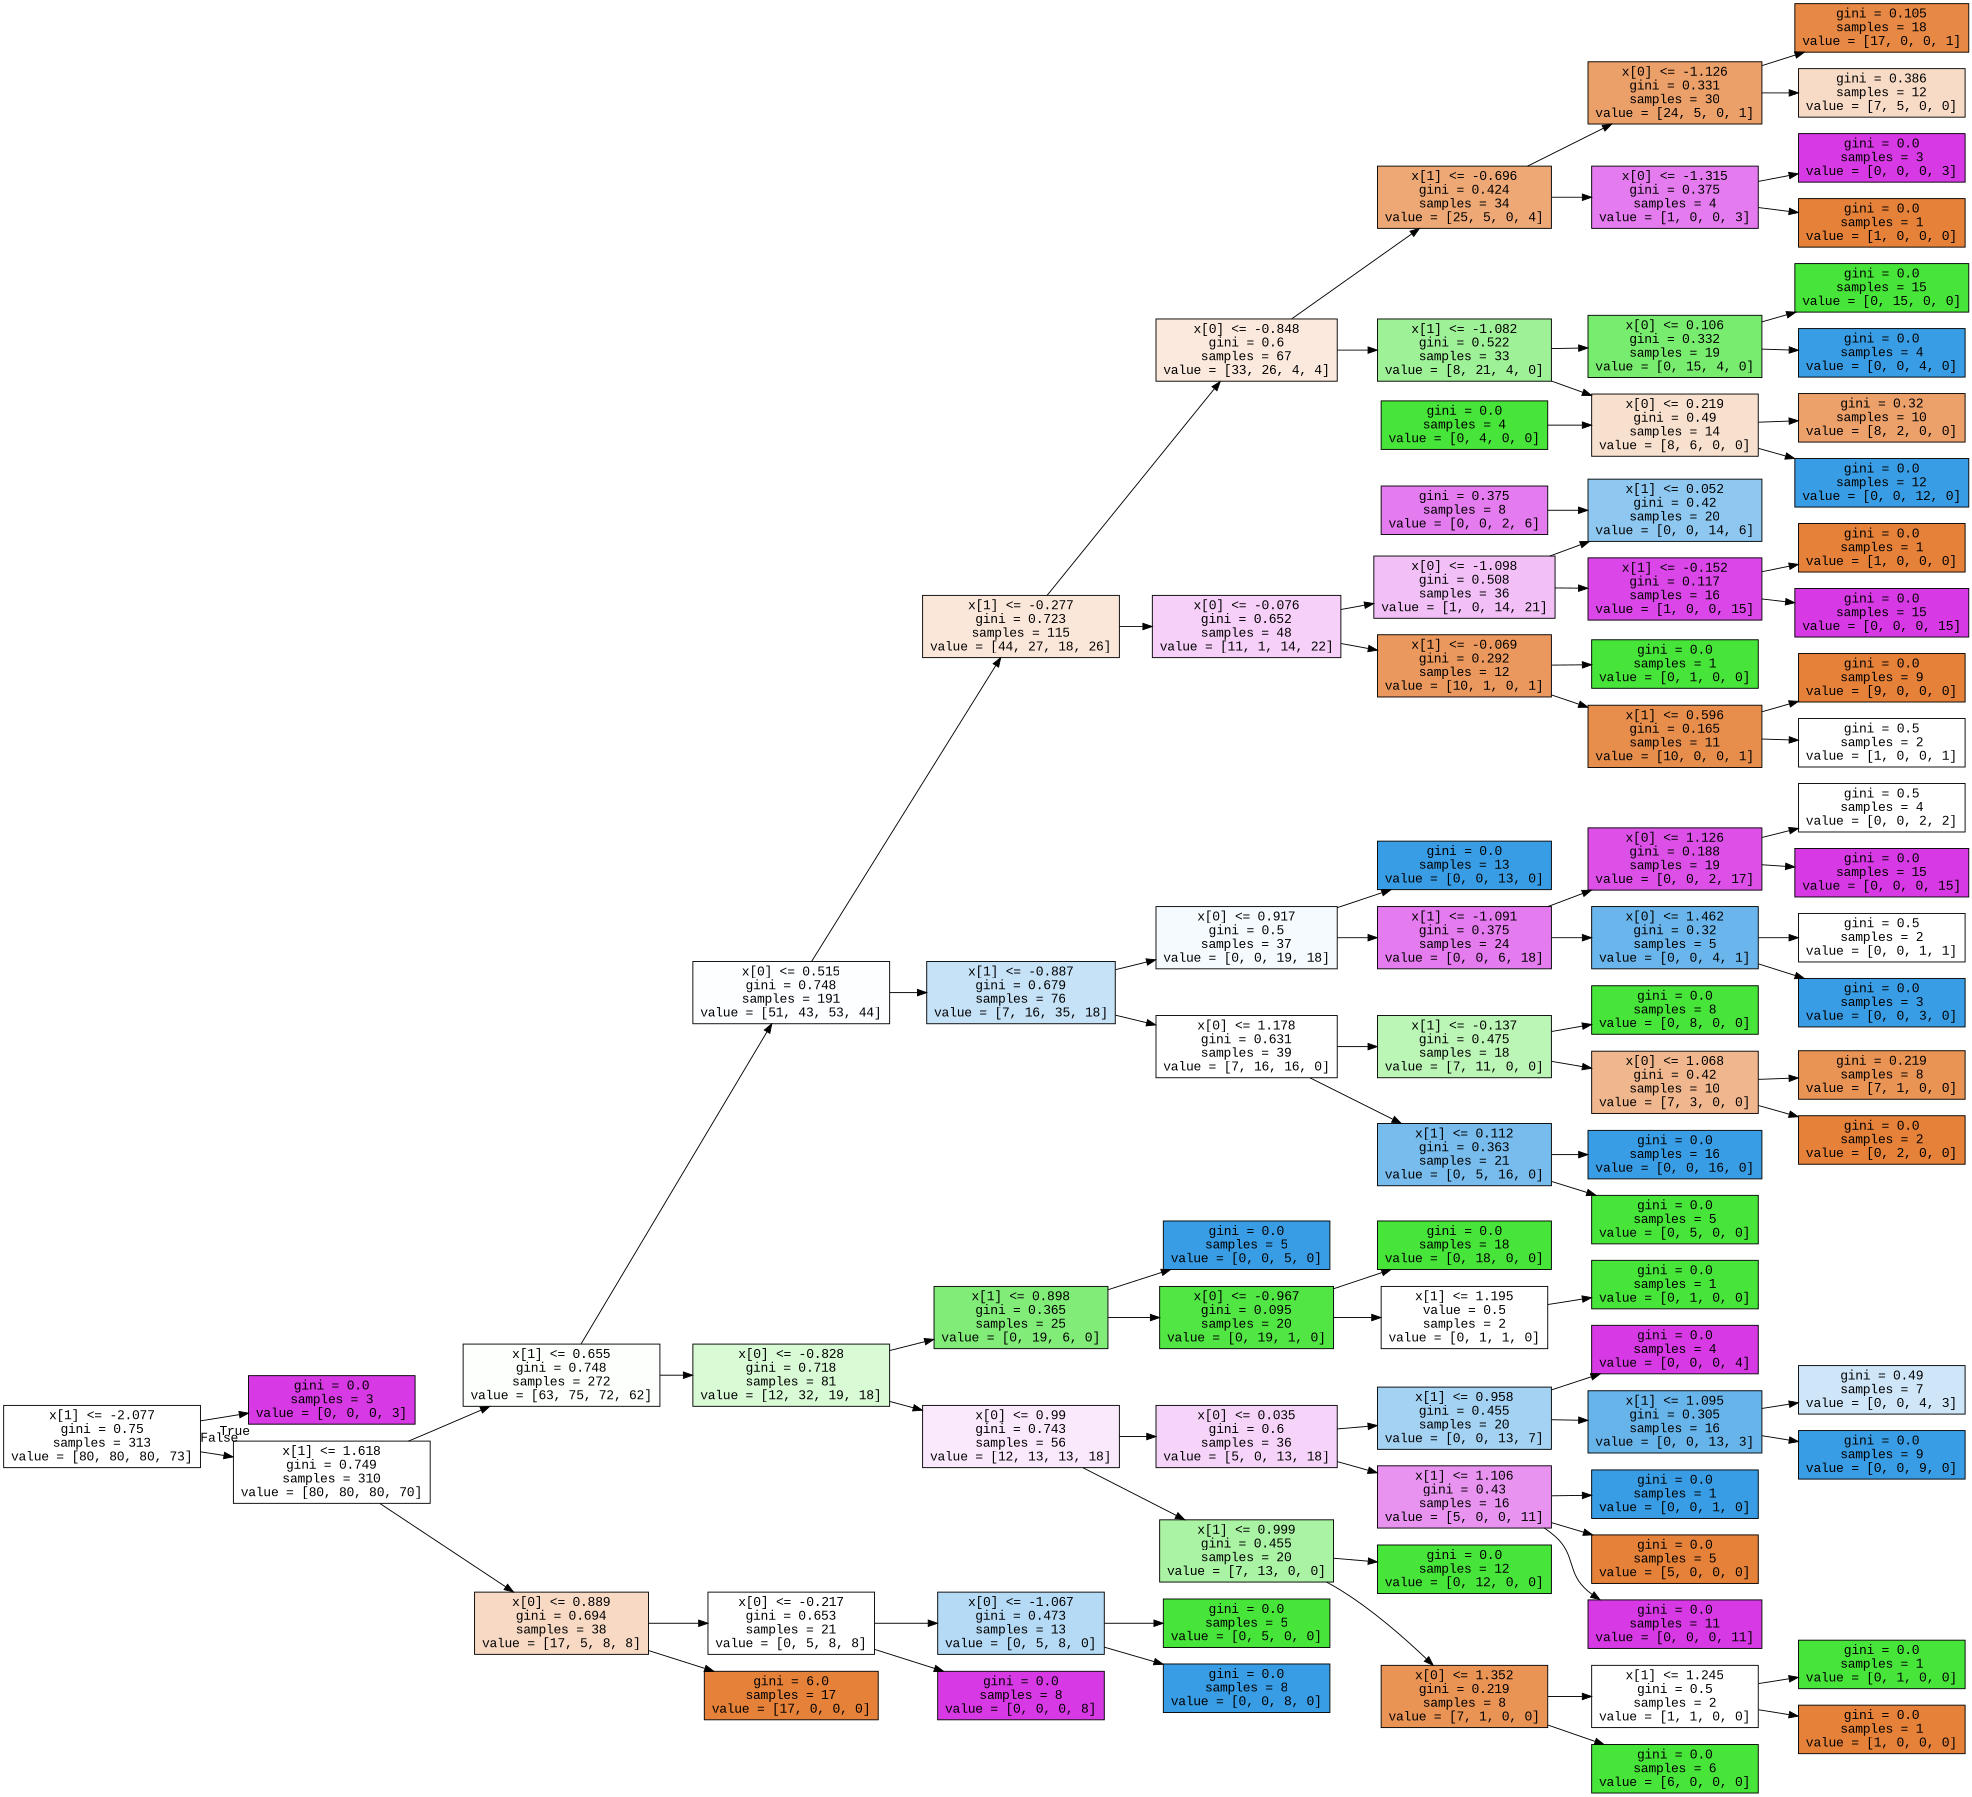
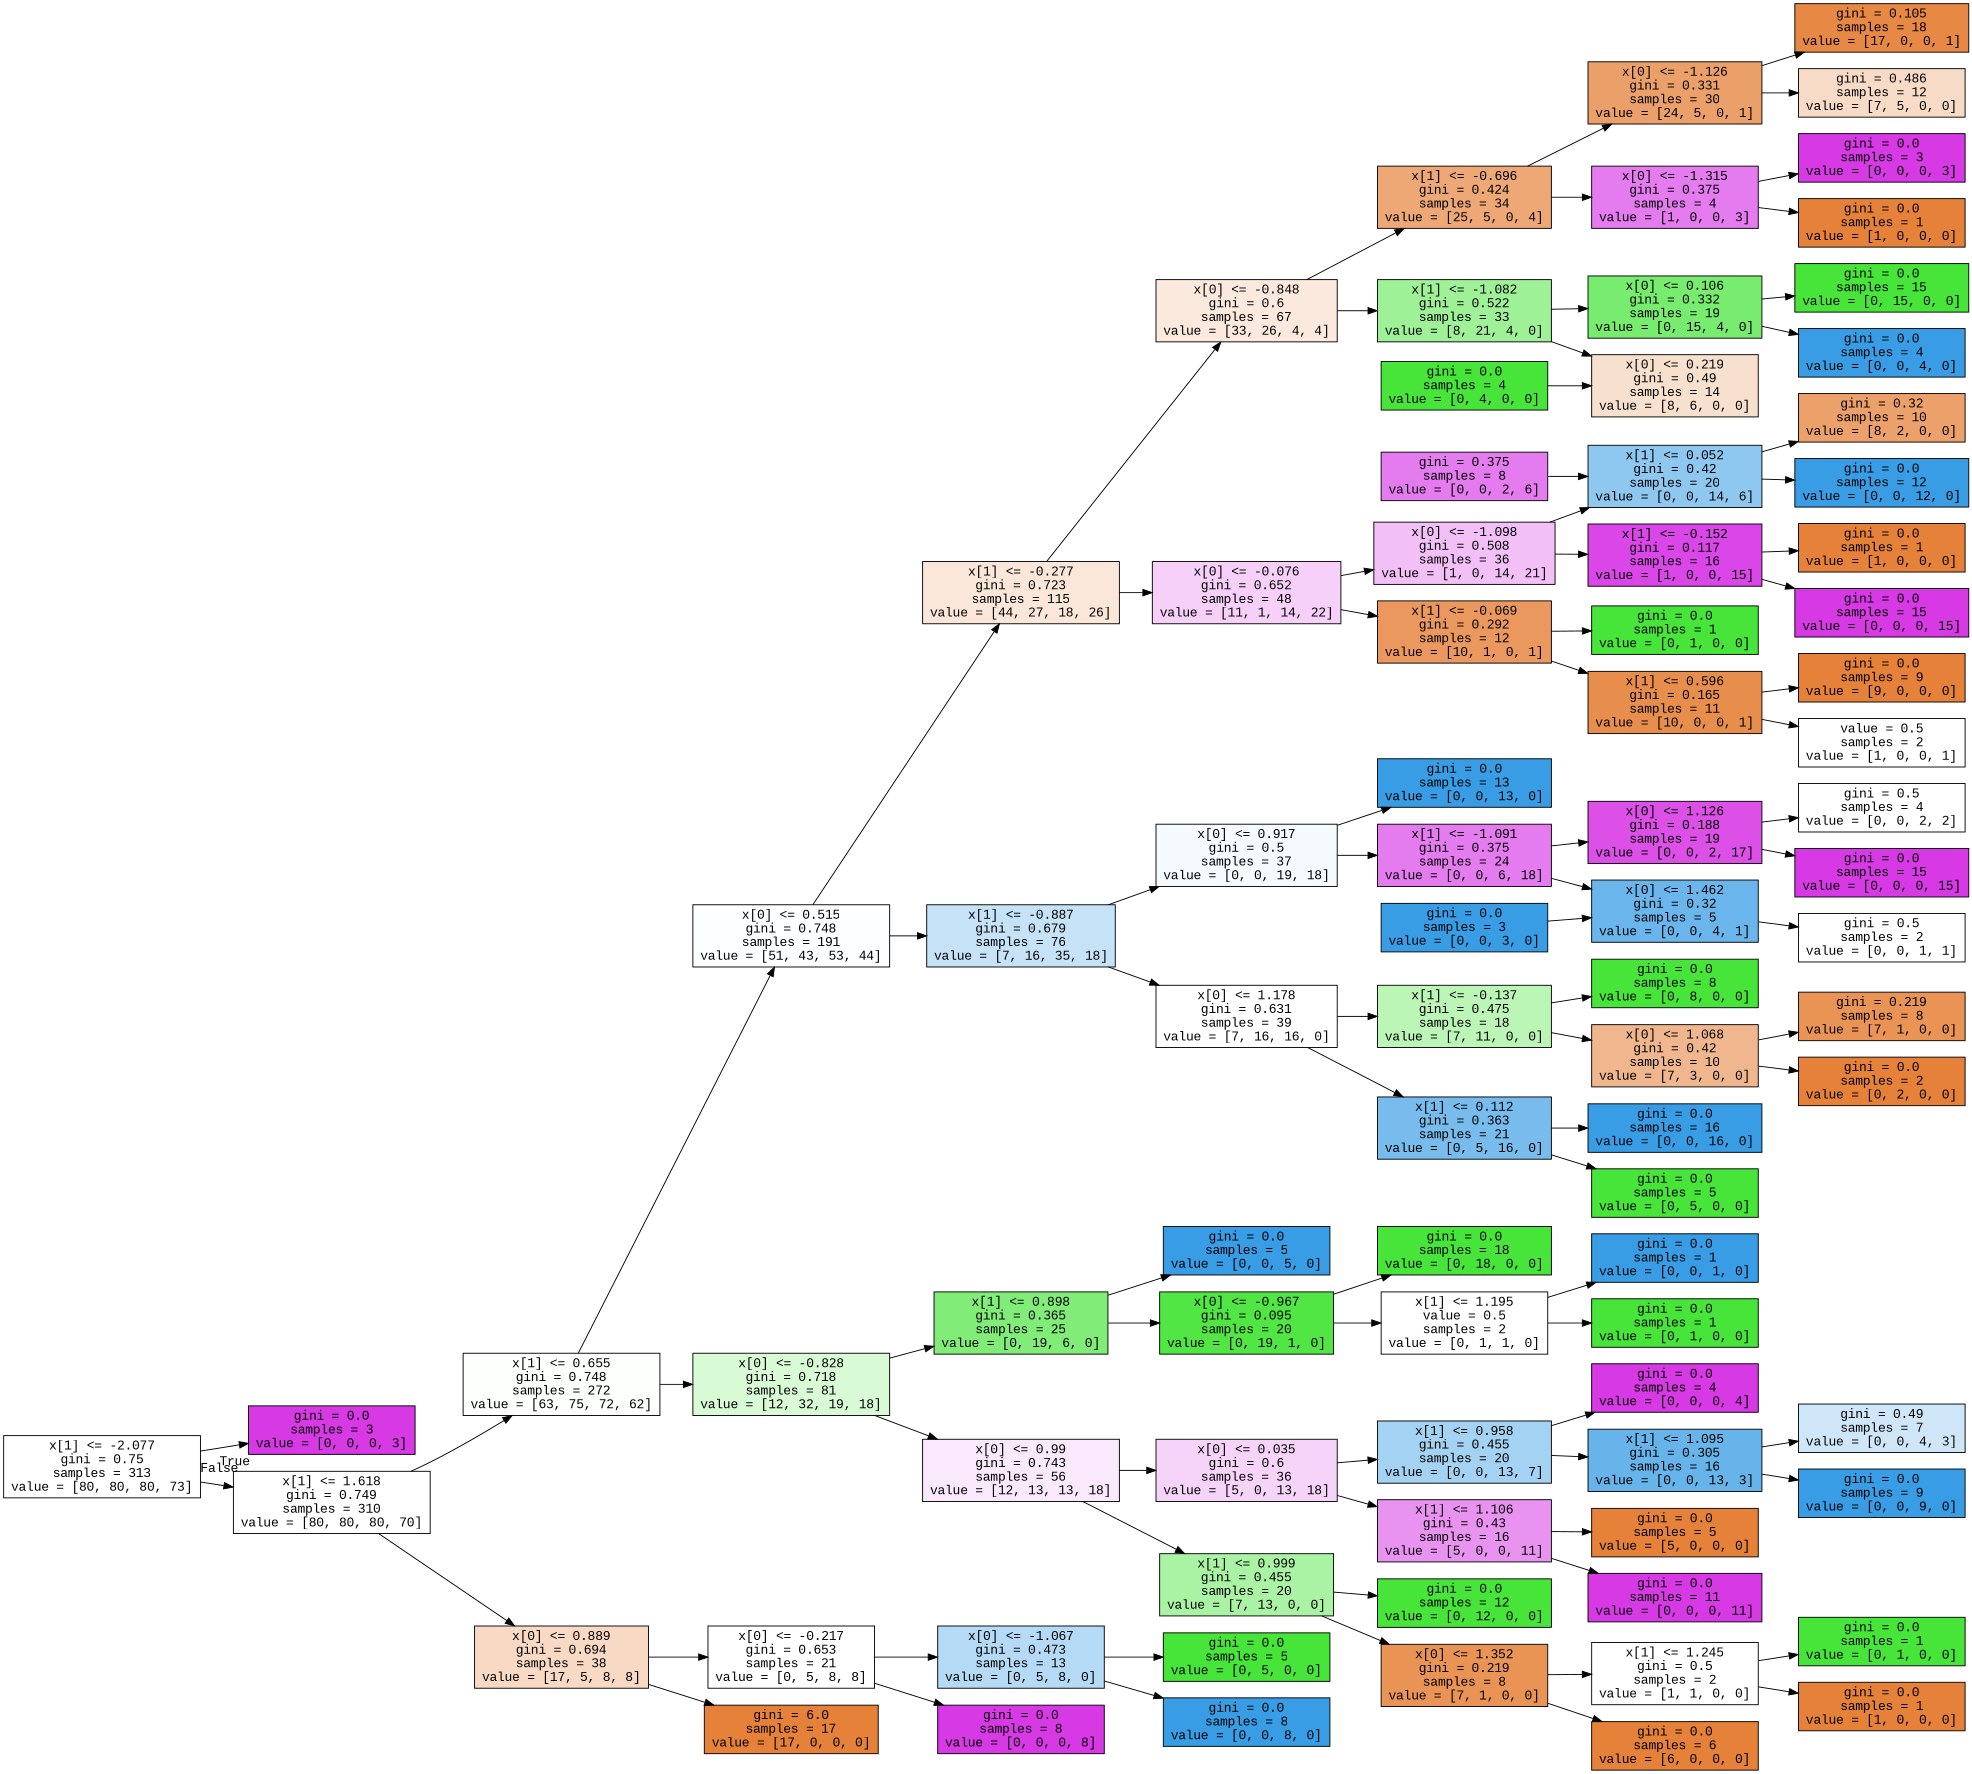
(1882, 93) -> (1882, 93)
(1774, 422) -> (1776, 448)
(1772, 452) -> (1774, 479)
(1882, 743) -> (1882, 743)
(1777, 970) -> (1565, 920)
(1567, 1496) -> (1567, 1291)
(1675, 1769) -> (1675, 1746)
